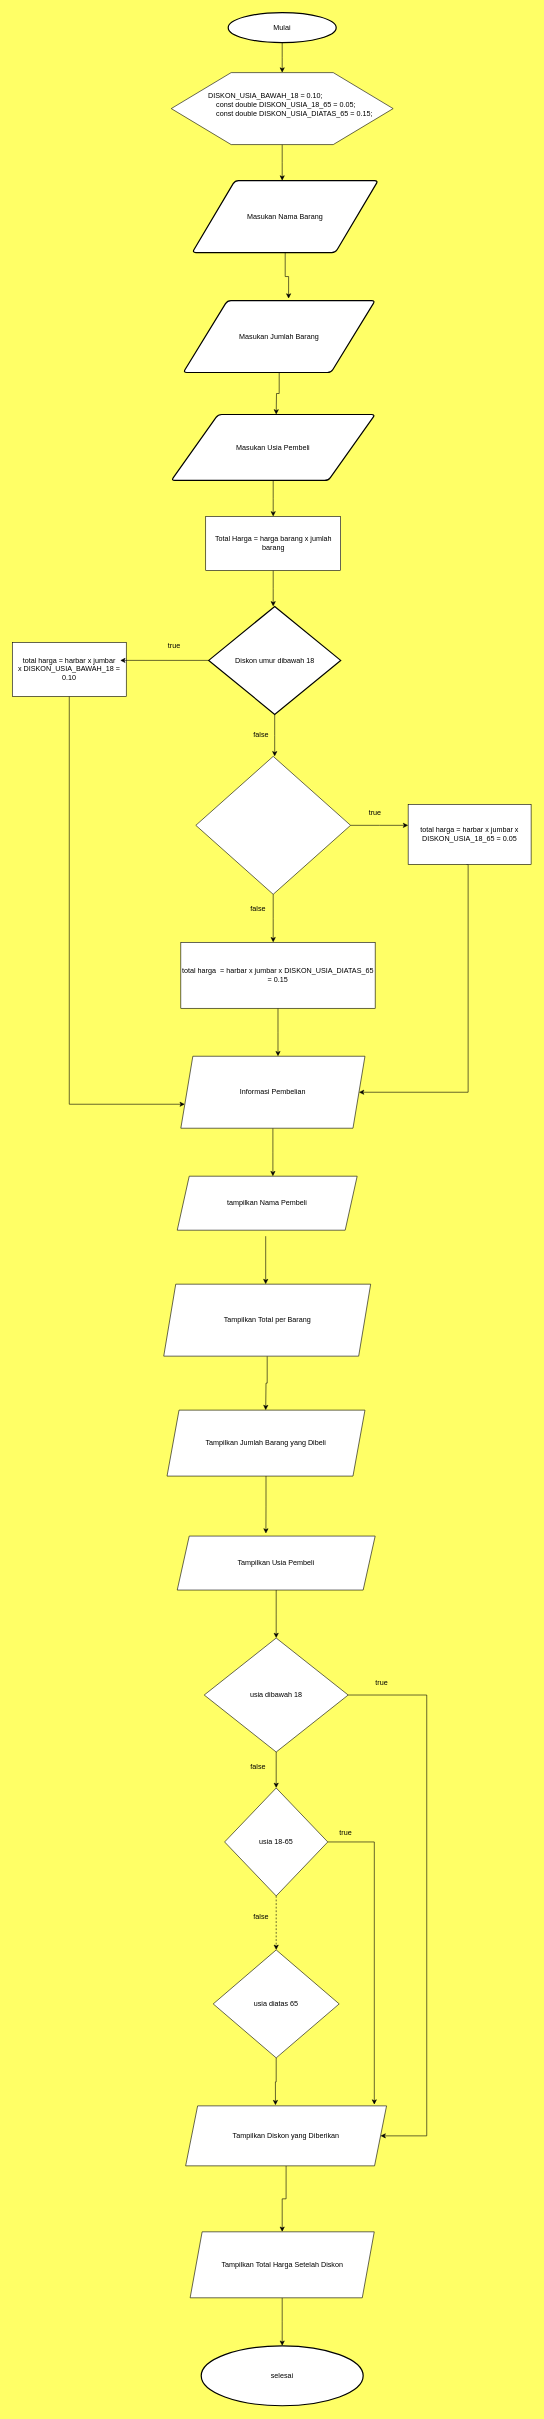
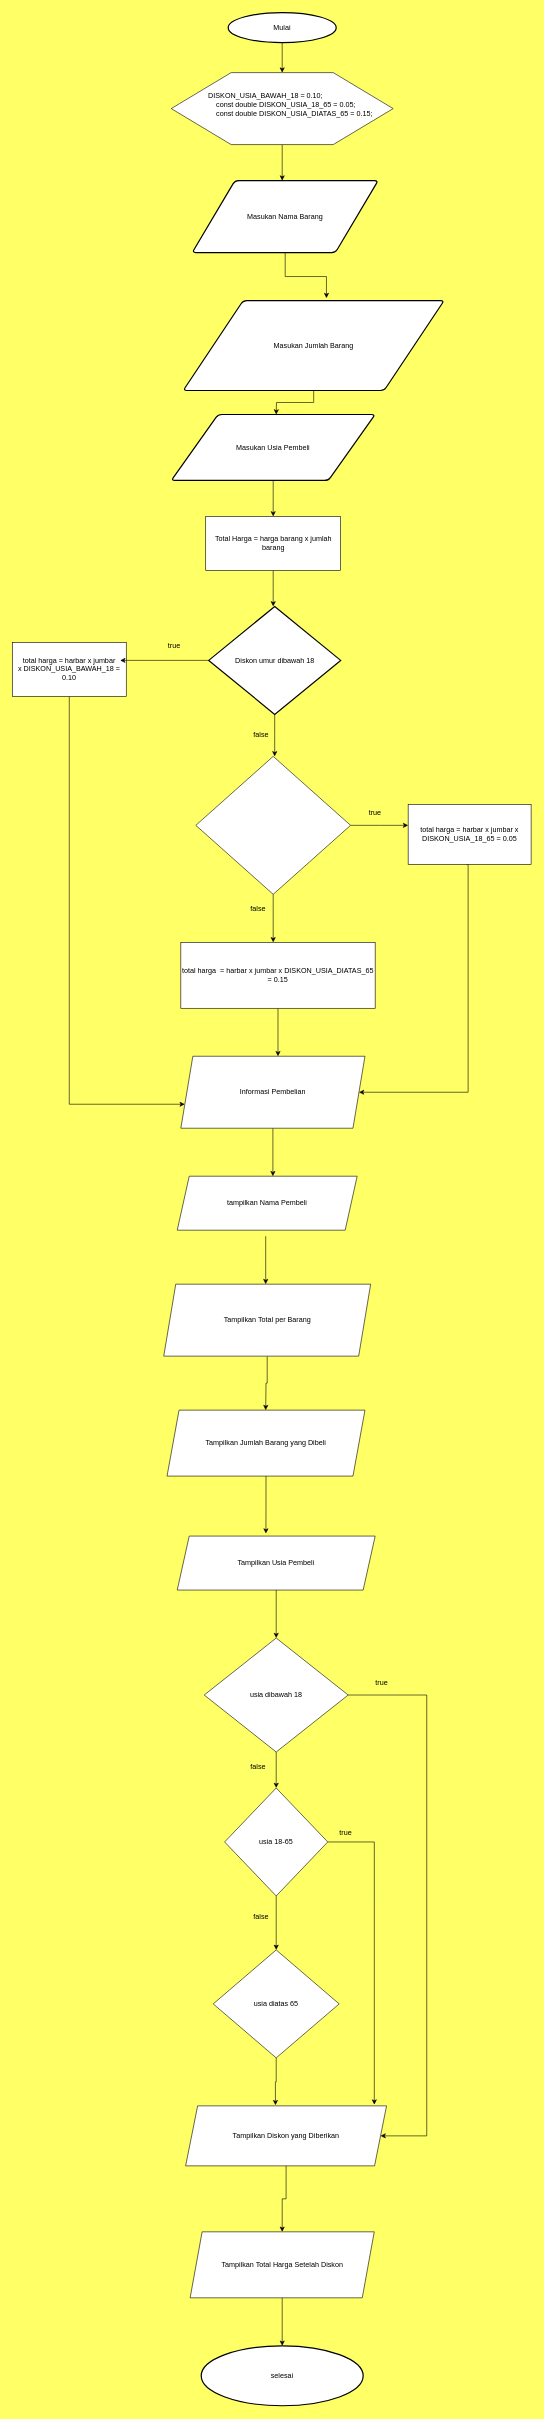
(279, 336) -> (314, 345)
(276, 1921) -> (276, 1921)
